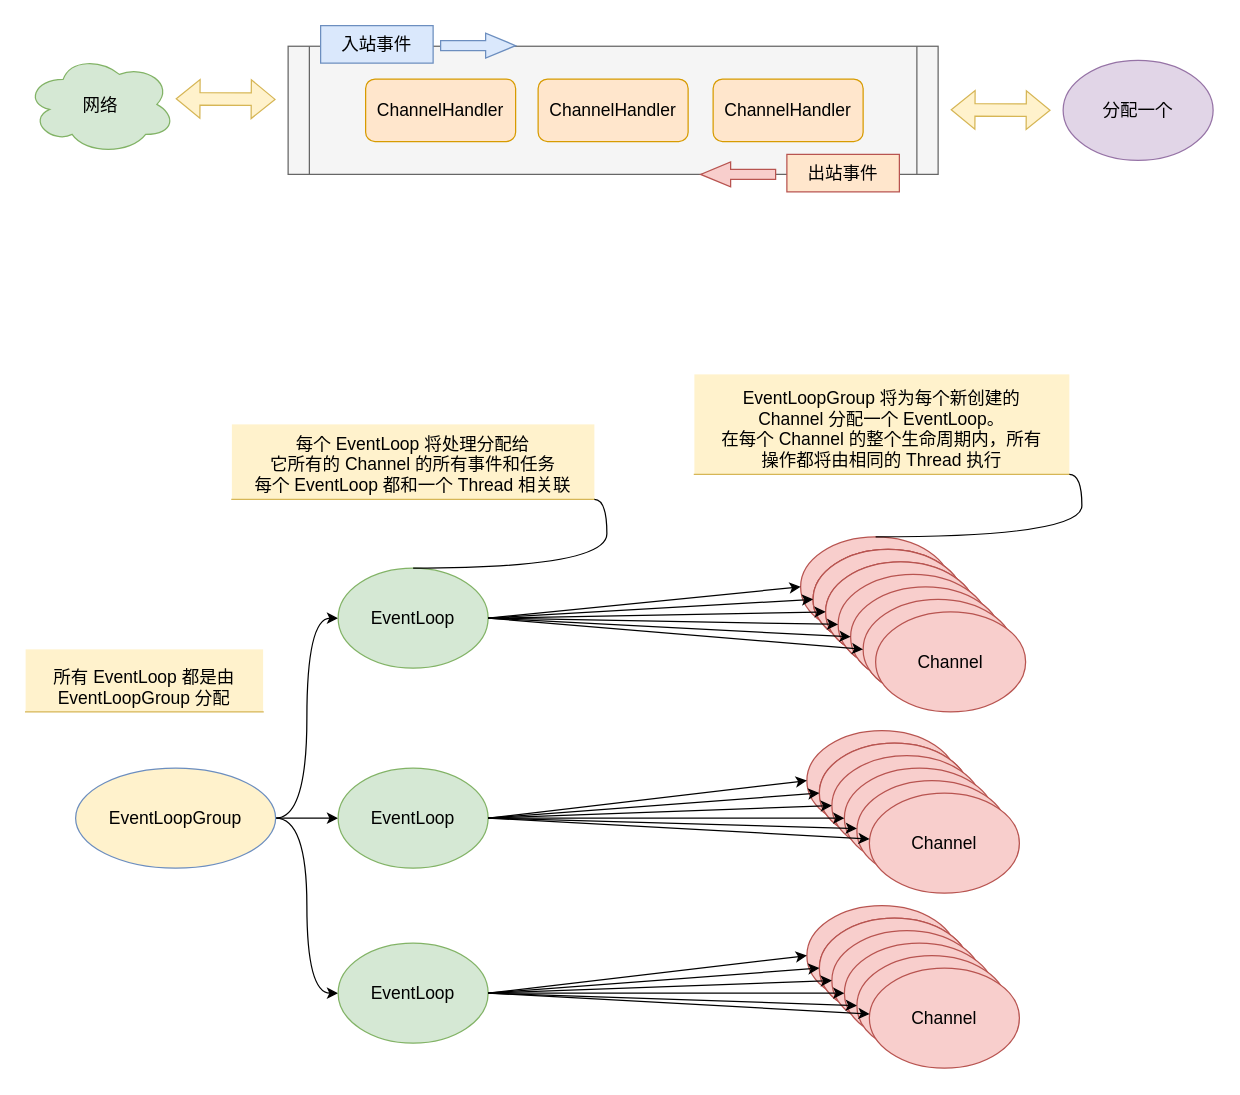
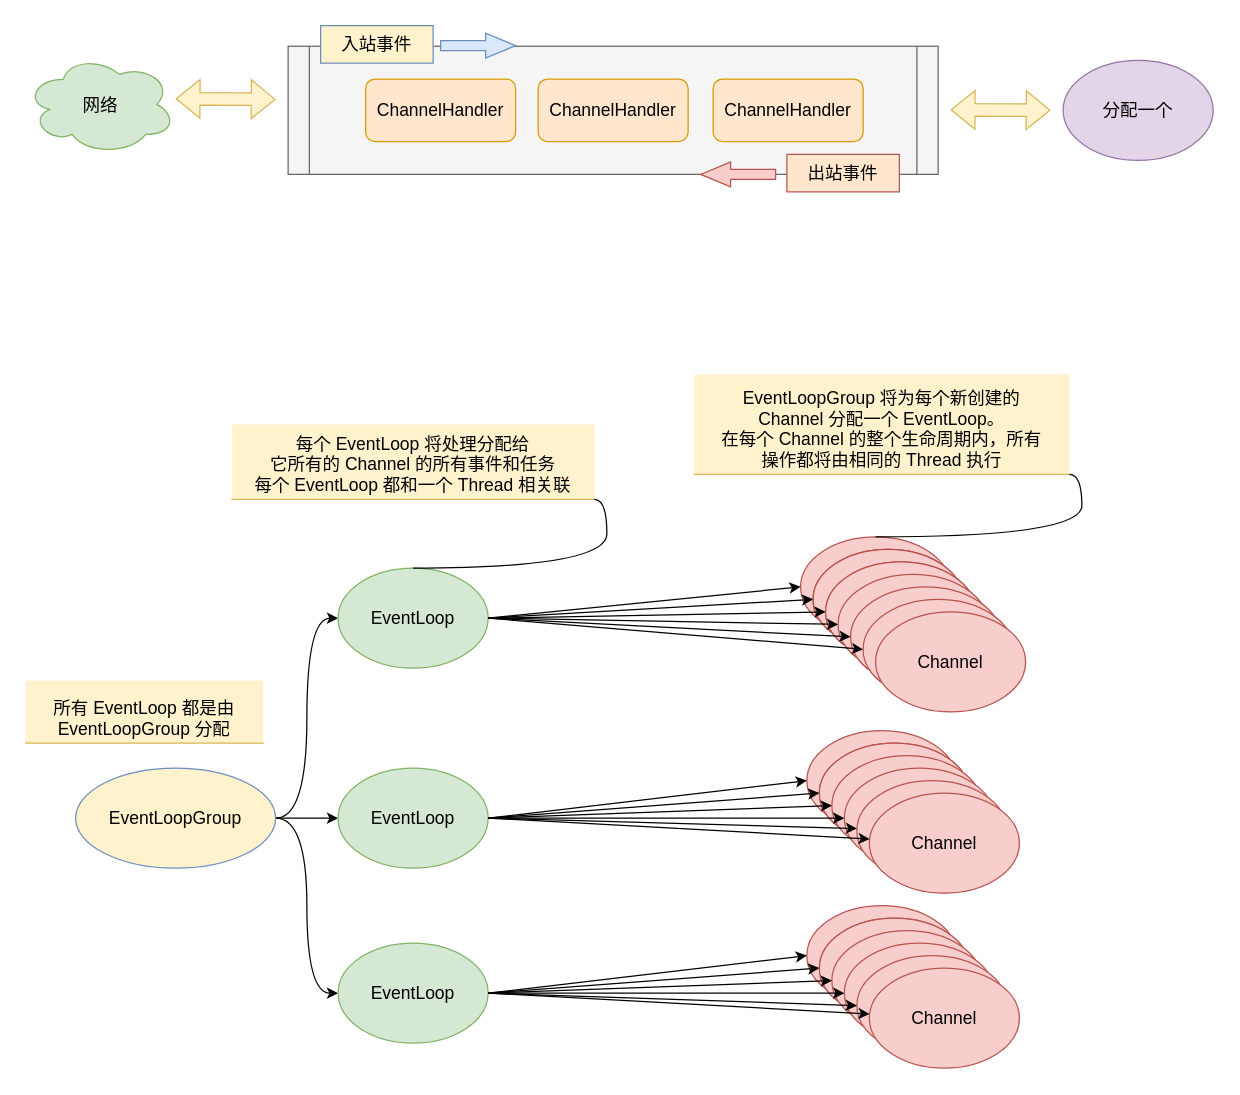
(377, 44) -> (377, 44)
(144, 681) -> (144, 712)
